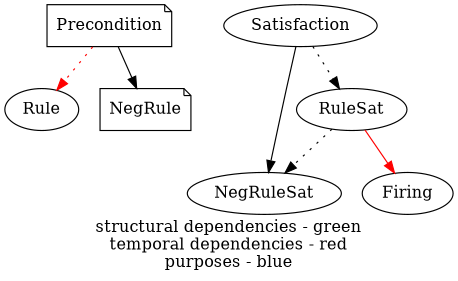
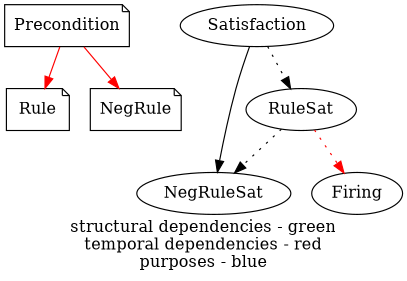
(125, 62) -> (98, 63)
(79, 64) -> (54, 62)
(42, 110) -> (38, 110)
(376, 147) -> (326, 147)
